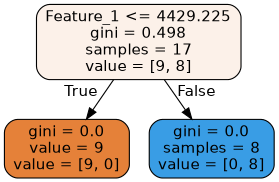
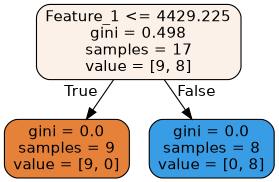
(67, 149) -> (67, 149)
